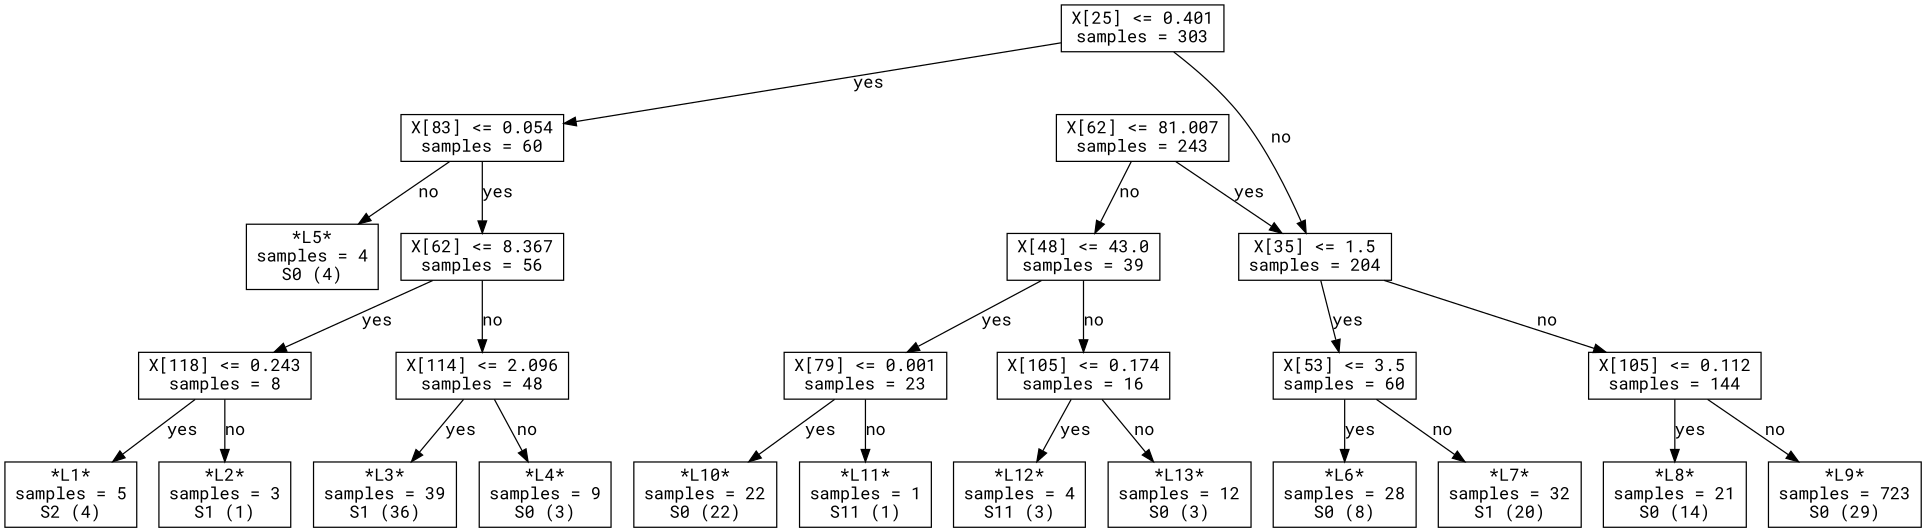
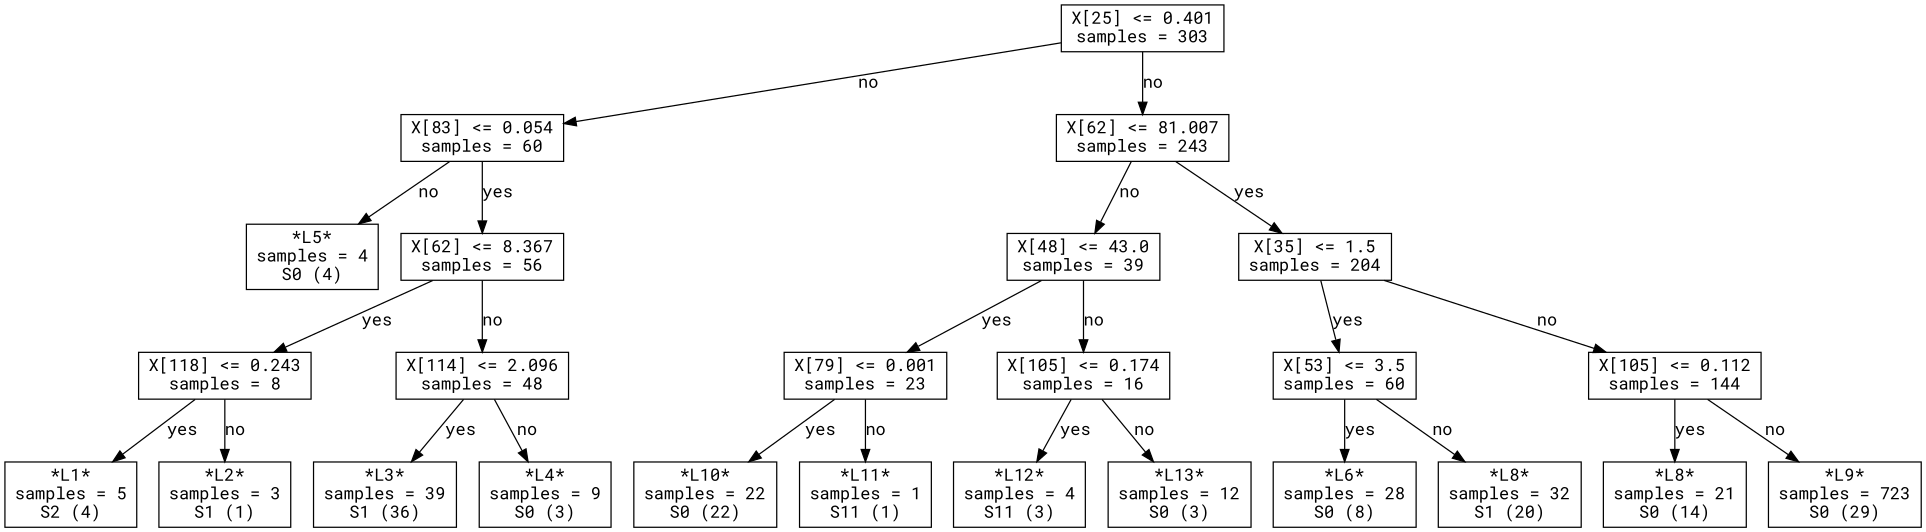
(869, 83) -> (869, 83)
(1250, 128) -> (1143, 77)
(1510, 495) -> (1510, 495)
